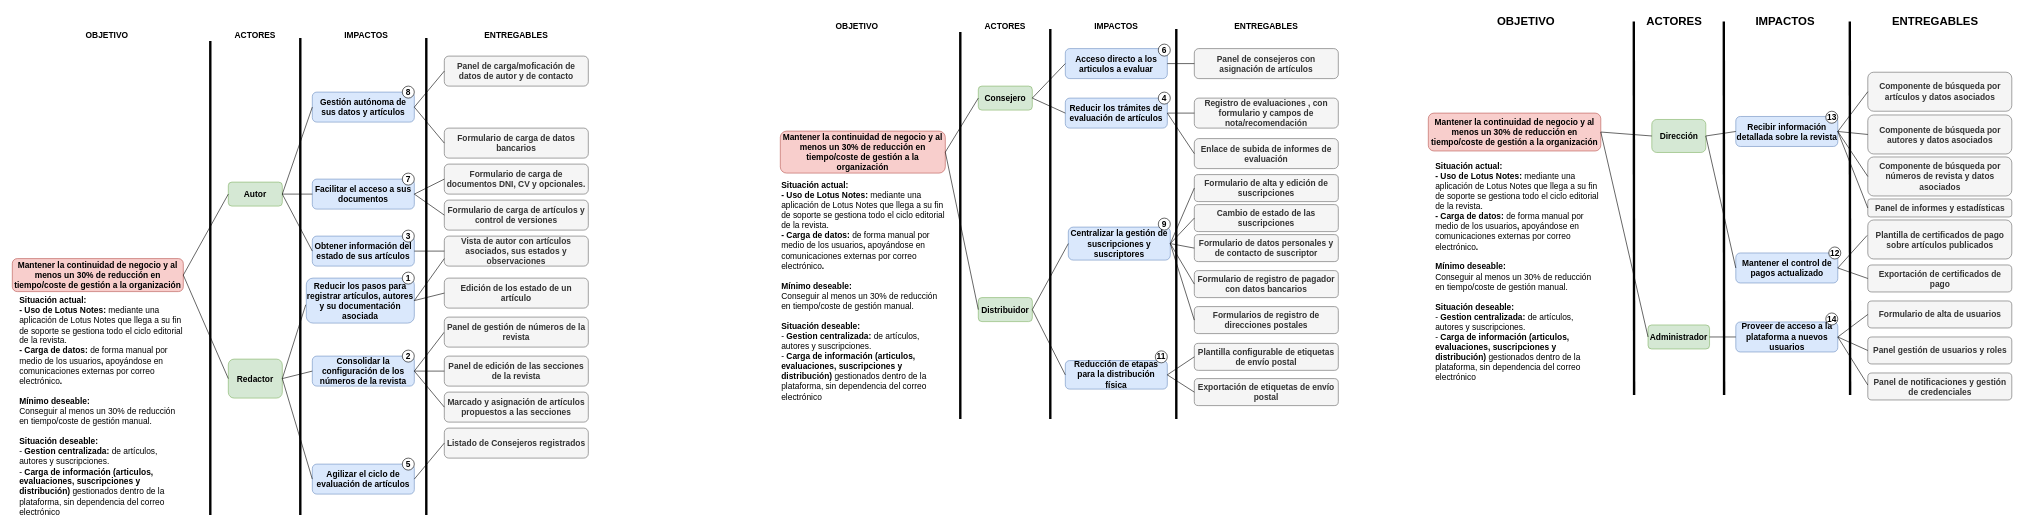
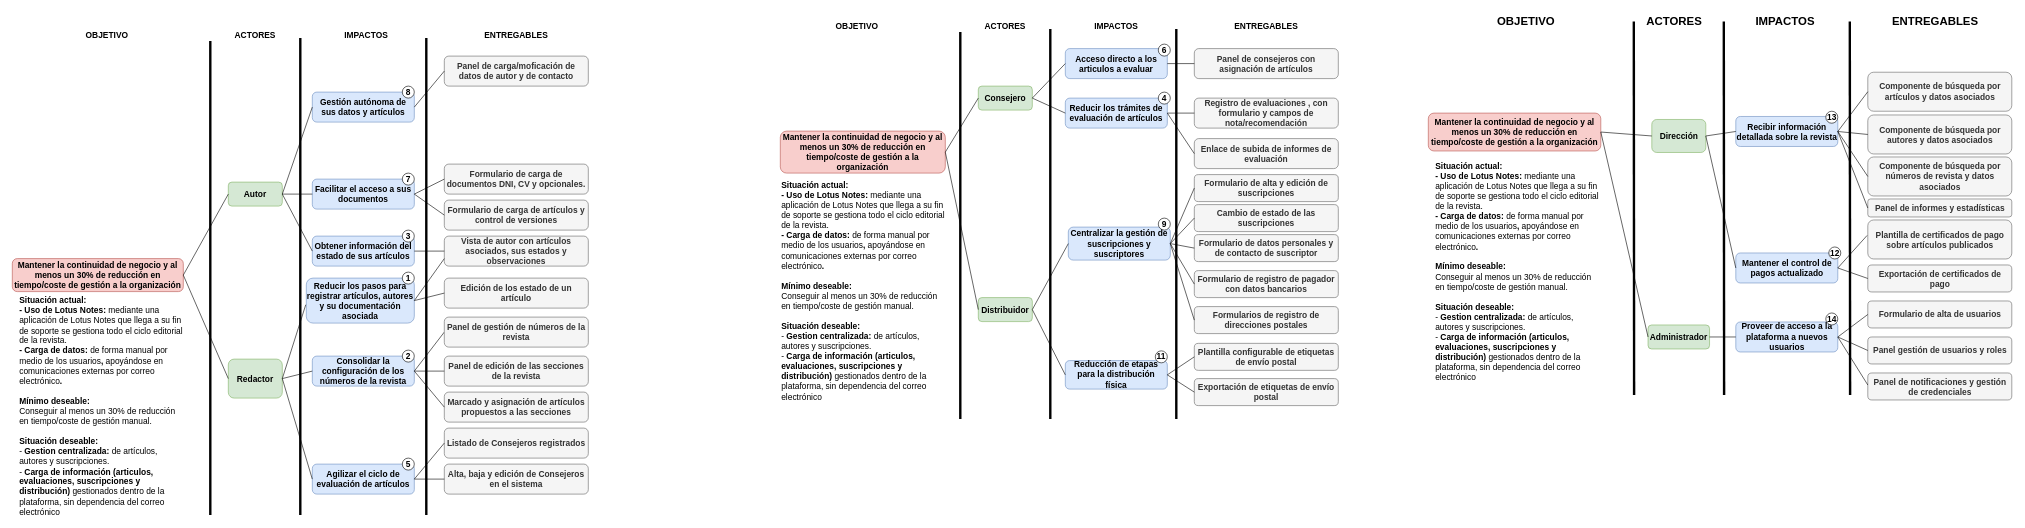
(430, 126) -> none
(516, 143) -> none
none -> (430, 479)
none -> (516, 479)
